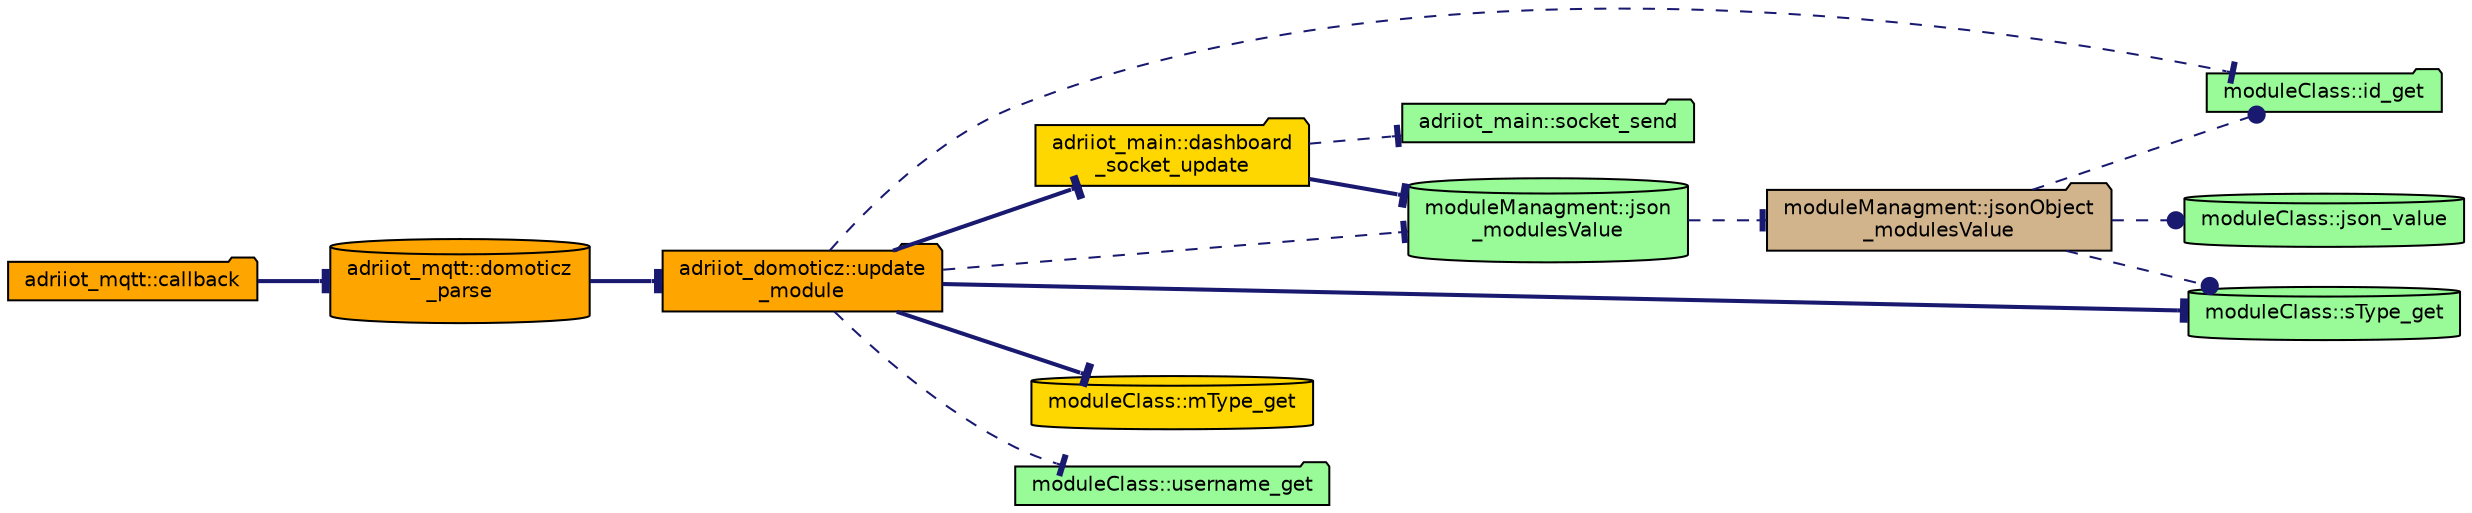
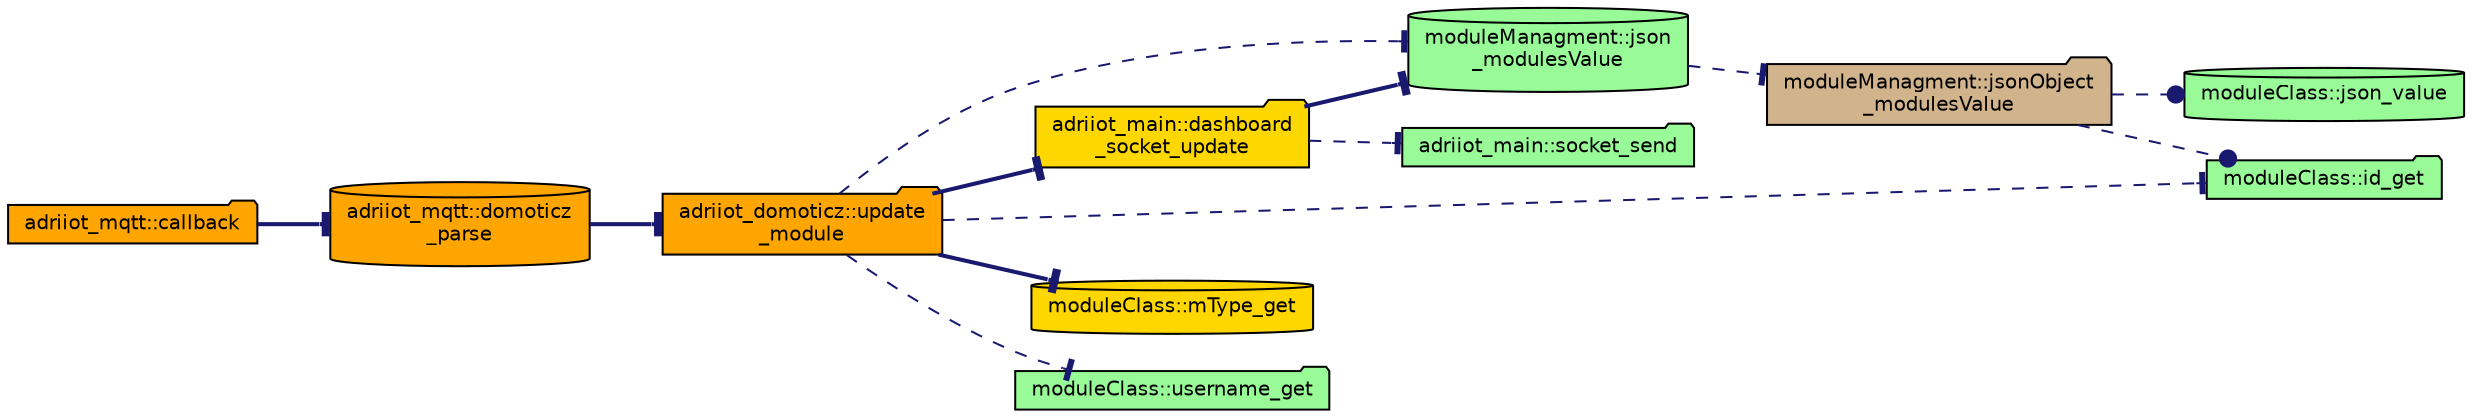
(2324, 314) -> none
